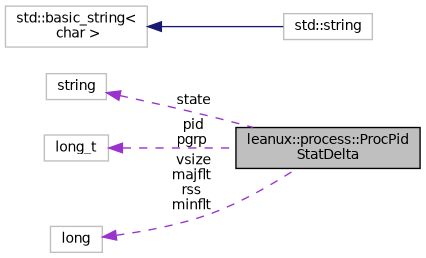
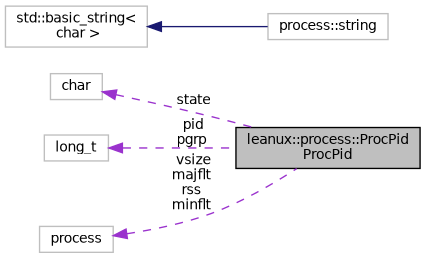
(328, 27) -> (328, 27)
(76, 87) -> (76, 87)
(328, 148) -> (328, 148)
(76, 239) -> (76, 239)
